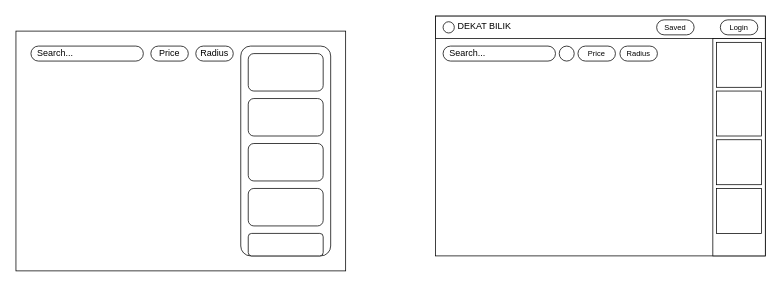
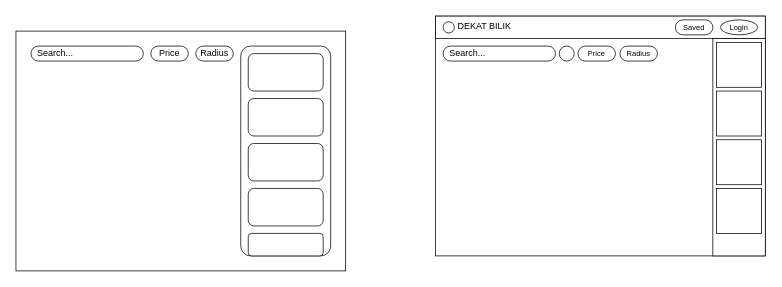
(675, 27) -> (694, 27)
(739, 27) -> (739, 27)
